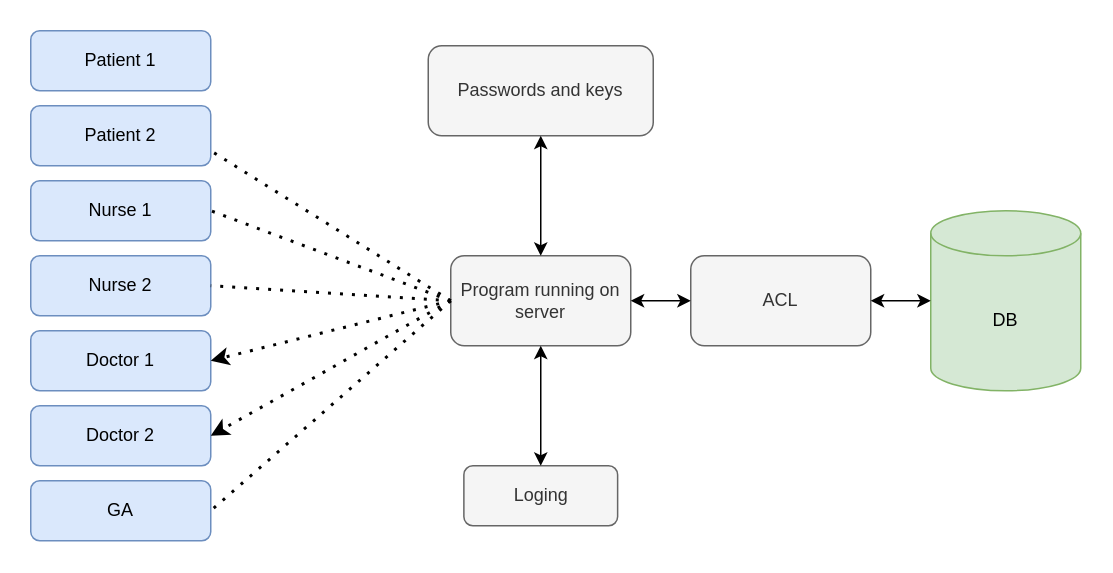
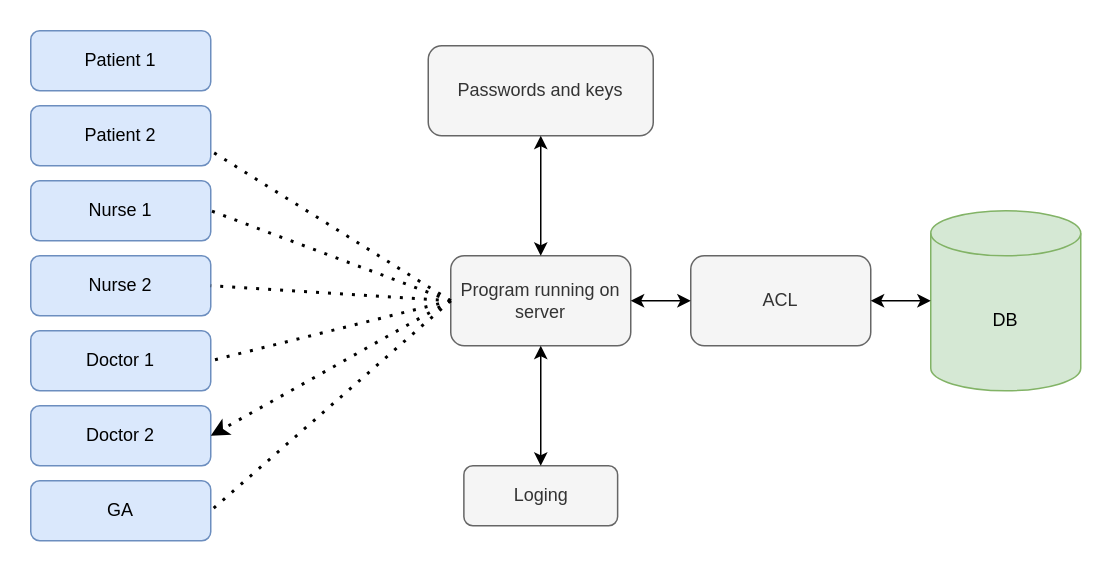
(225, 357) -> (219, 359)
